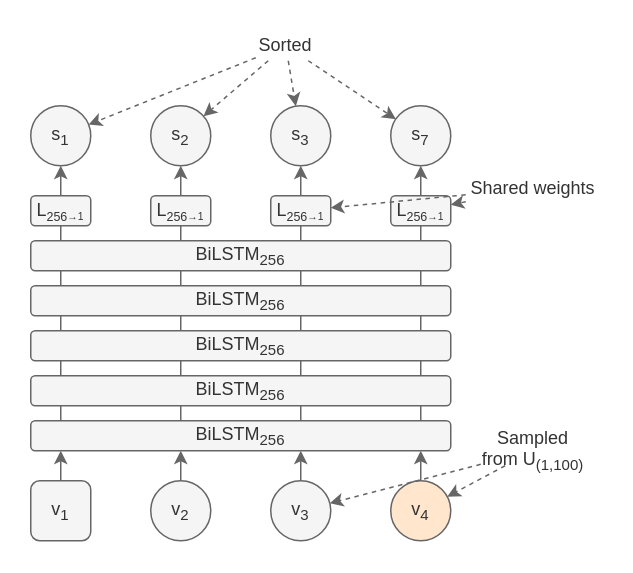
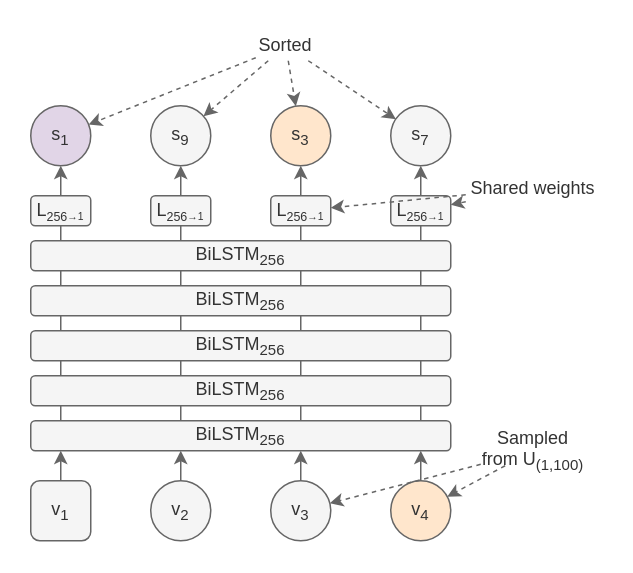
(61, 136) -> (61, 136)
(181, 136) -> (181, 136)
(301, 136) -> (301, 136)
